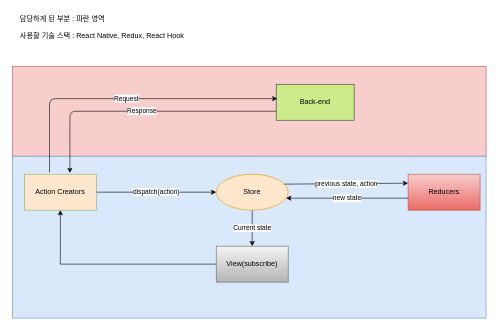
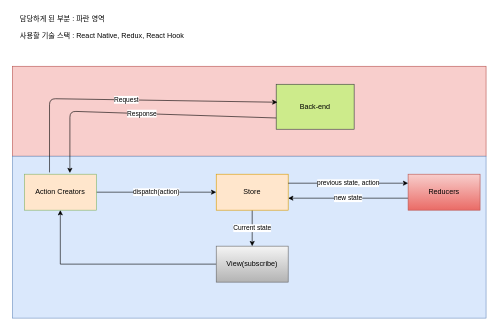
(315, 102) -> (315, 107)
(252, 192) -> (252, 192)
